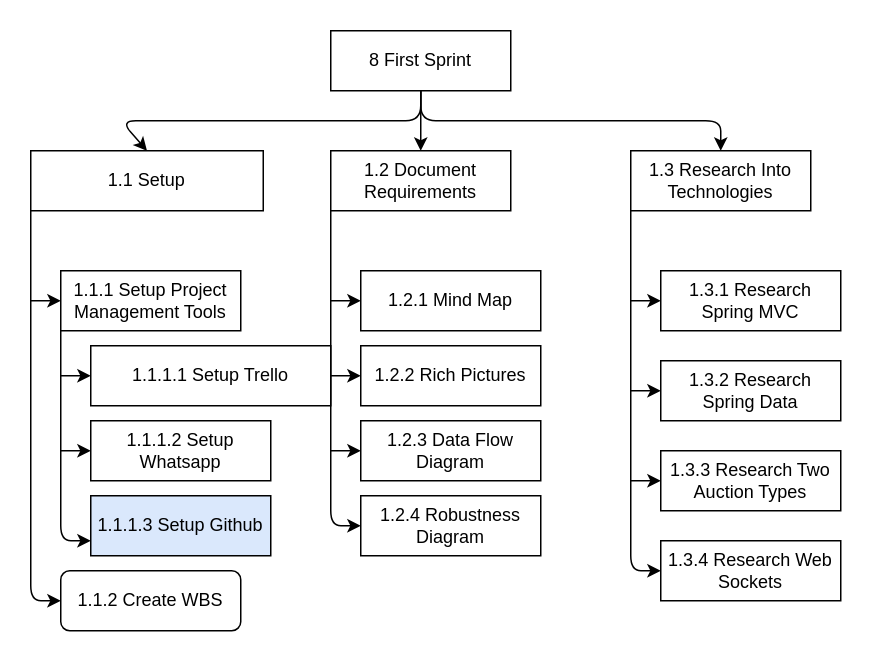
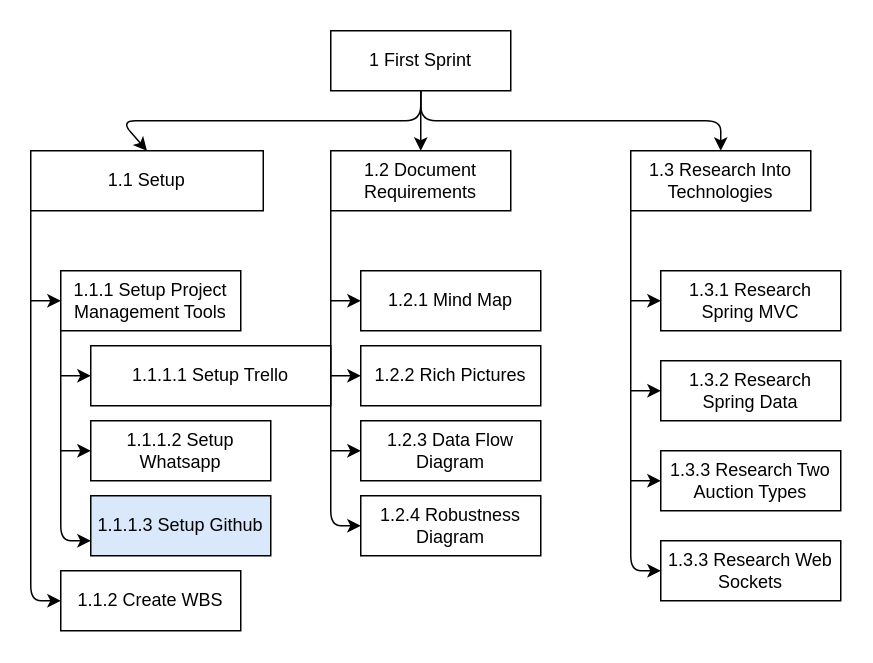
(421, 61) -> (421, 61)
(751, 571) -> (751, 571)
(151, 601) -> (151, 601)
